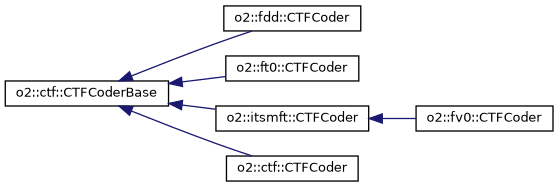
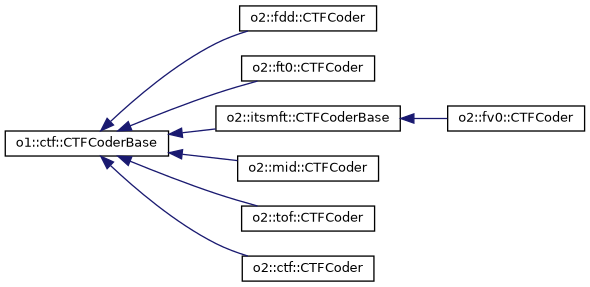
(87, 93) -> (87, 144)
(292, 118) -> (308, 118)
none -> (308, 169)
none -> (308, 219)
